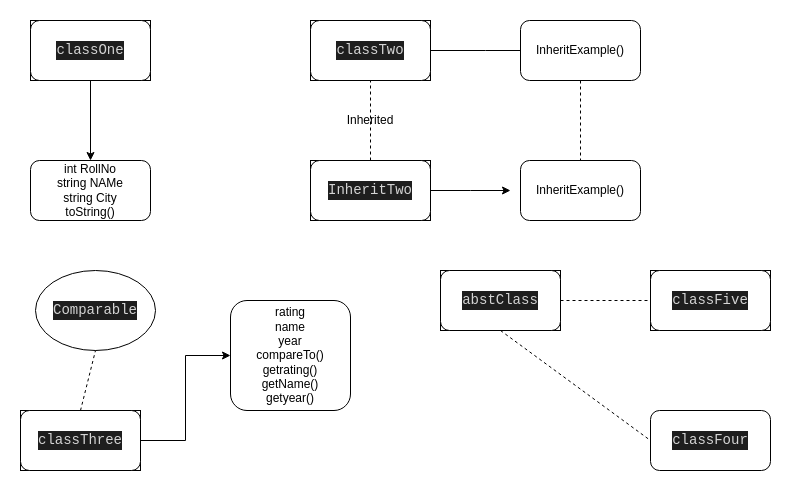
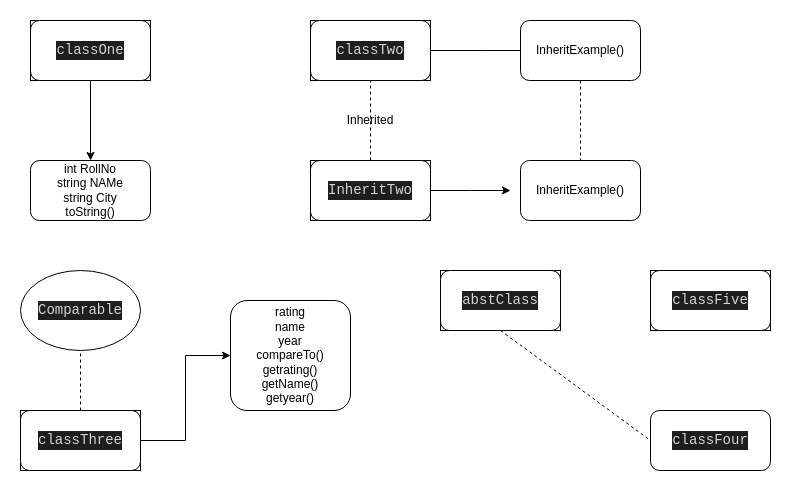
(605, 301) -> none
(96, 311) -> (81, 311)
